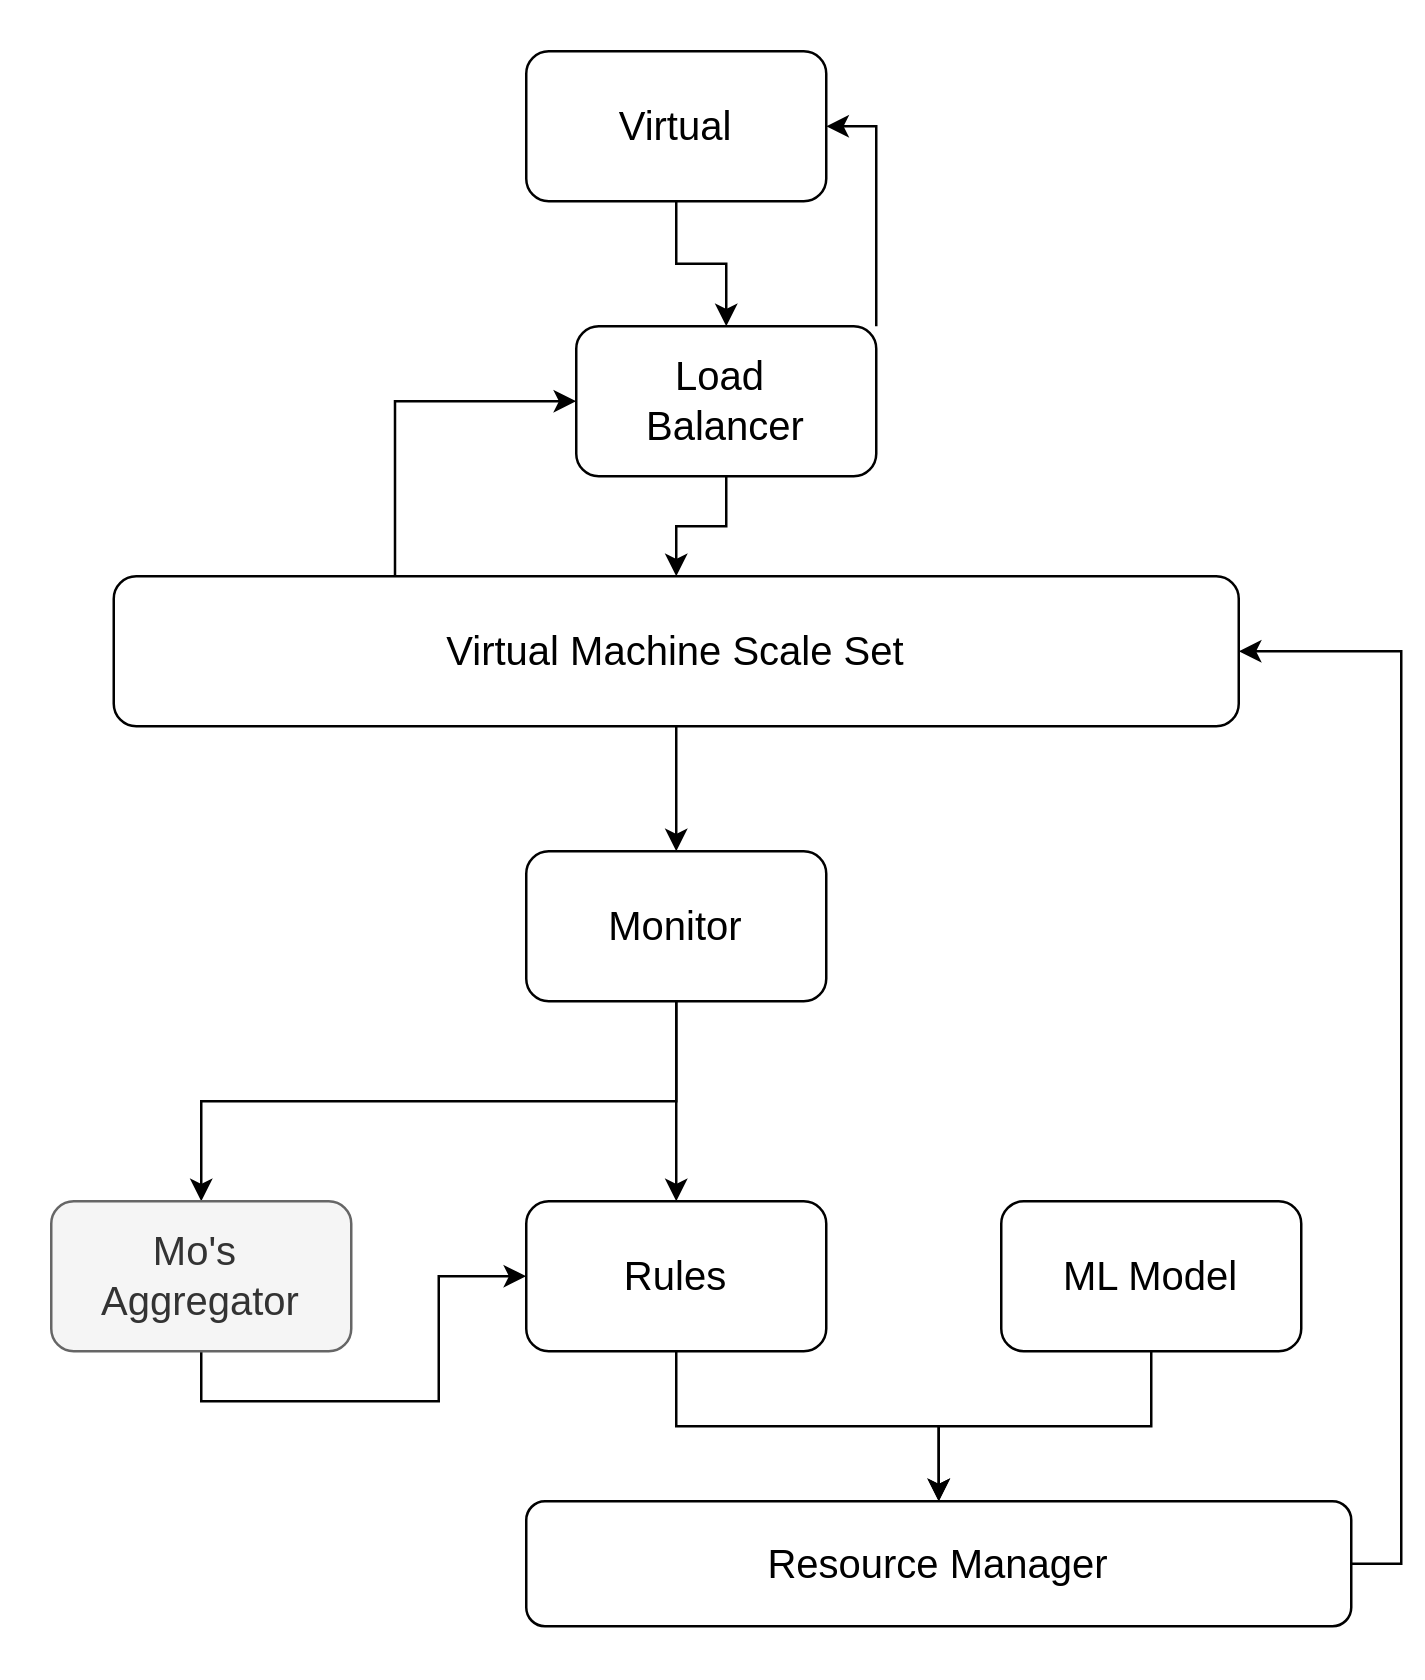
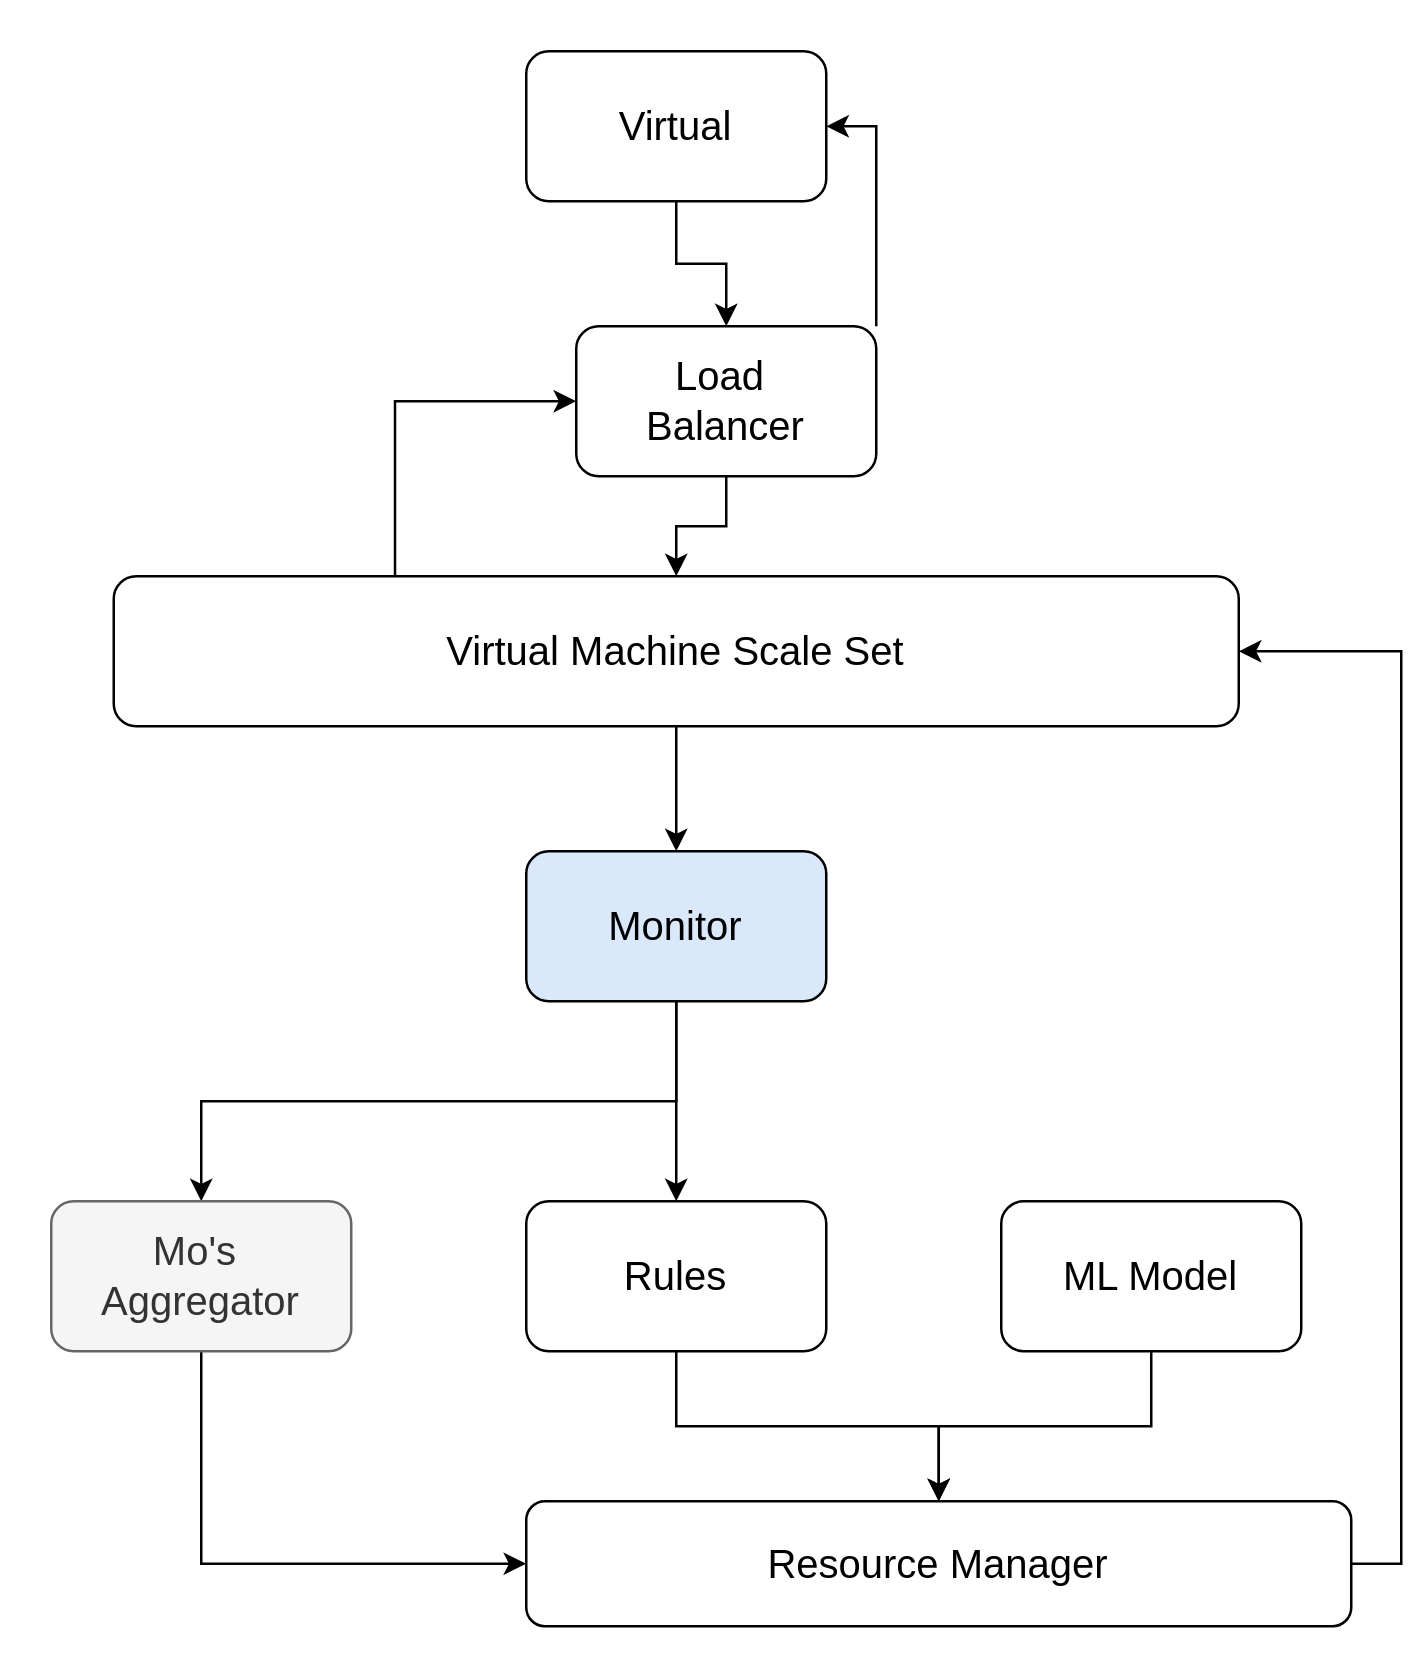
(676, 926) -> (676, 926)
(417, 1401) -> (273, 1564)
